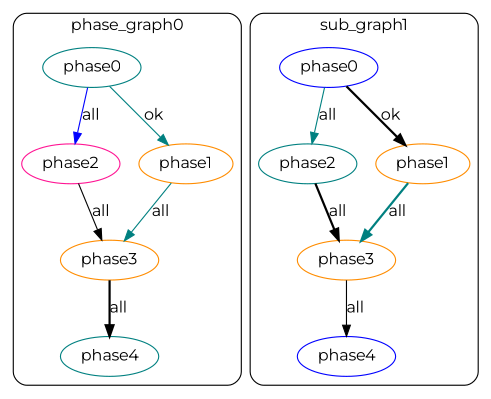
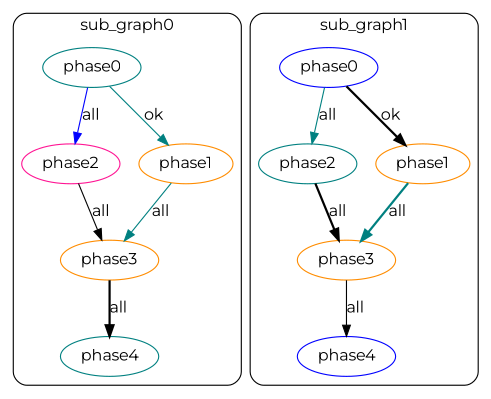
(127, 26) -> (127, 26)
